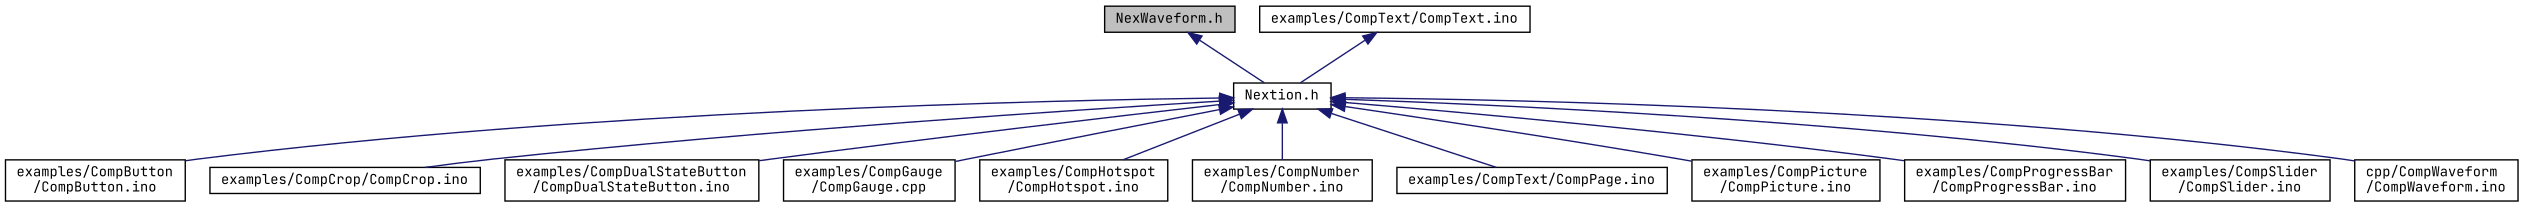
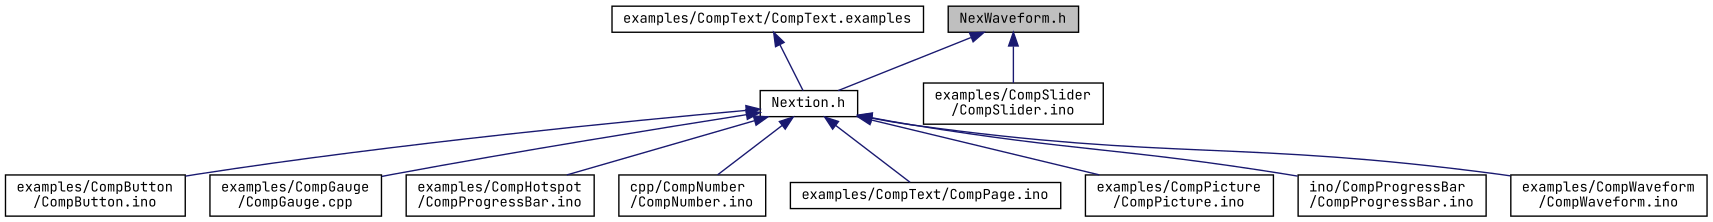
(1395, 19) -> (768, 19)
(1748, 121) -> (1013, 65)
(345, 180) -> none
(632, 180) -> none
(1074, 180) -> (500, 196)
(1282, 180) -> (692, 196)
(2015, 180) -> (1392, 196)
(2436, 180) -> (1609, 196)
